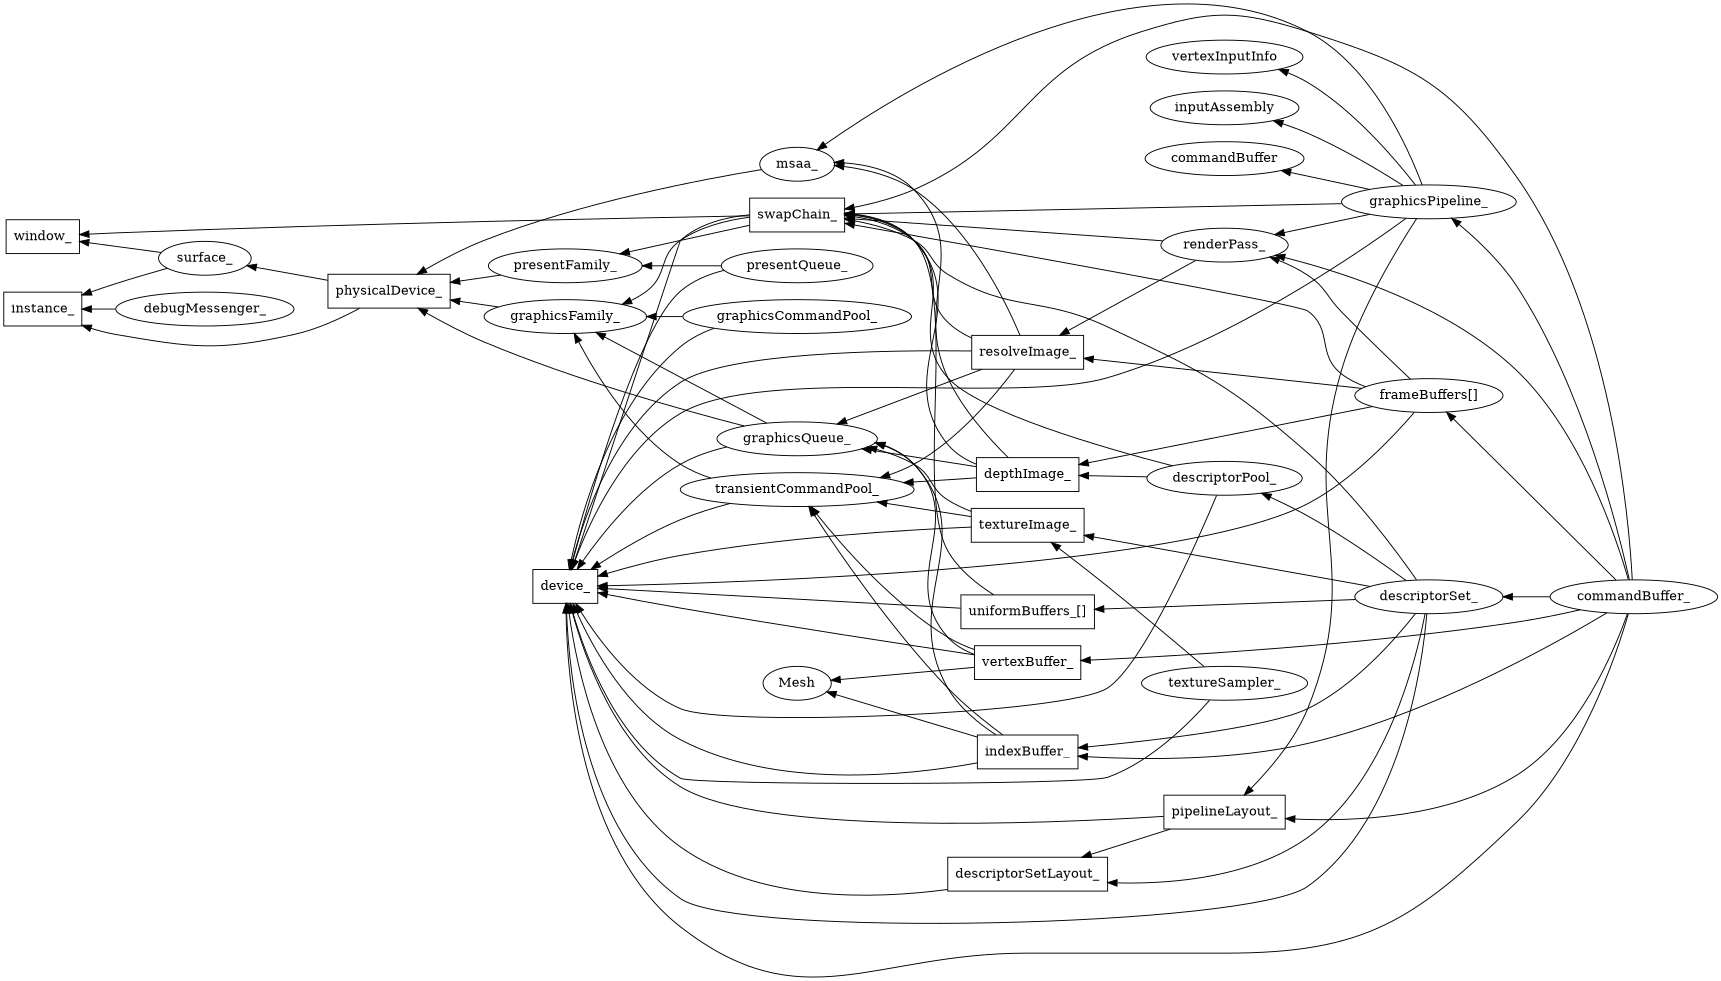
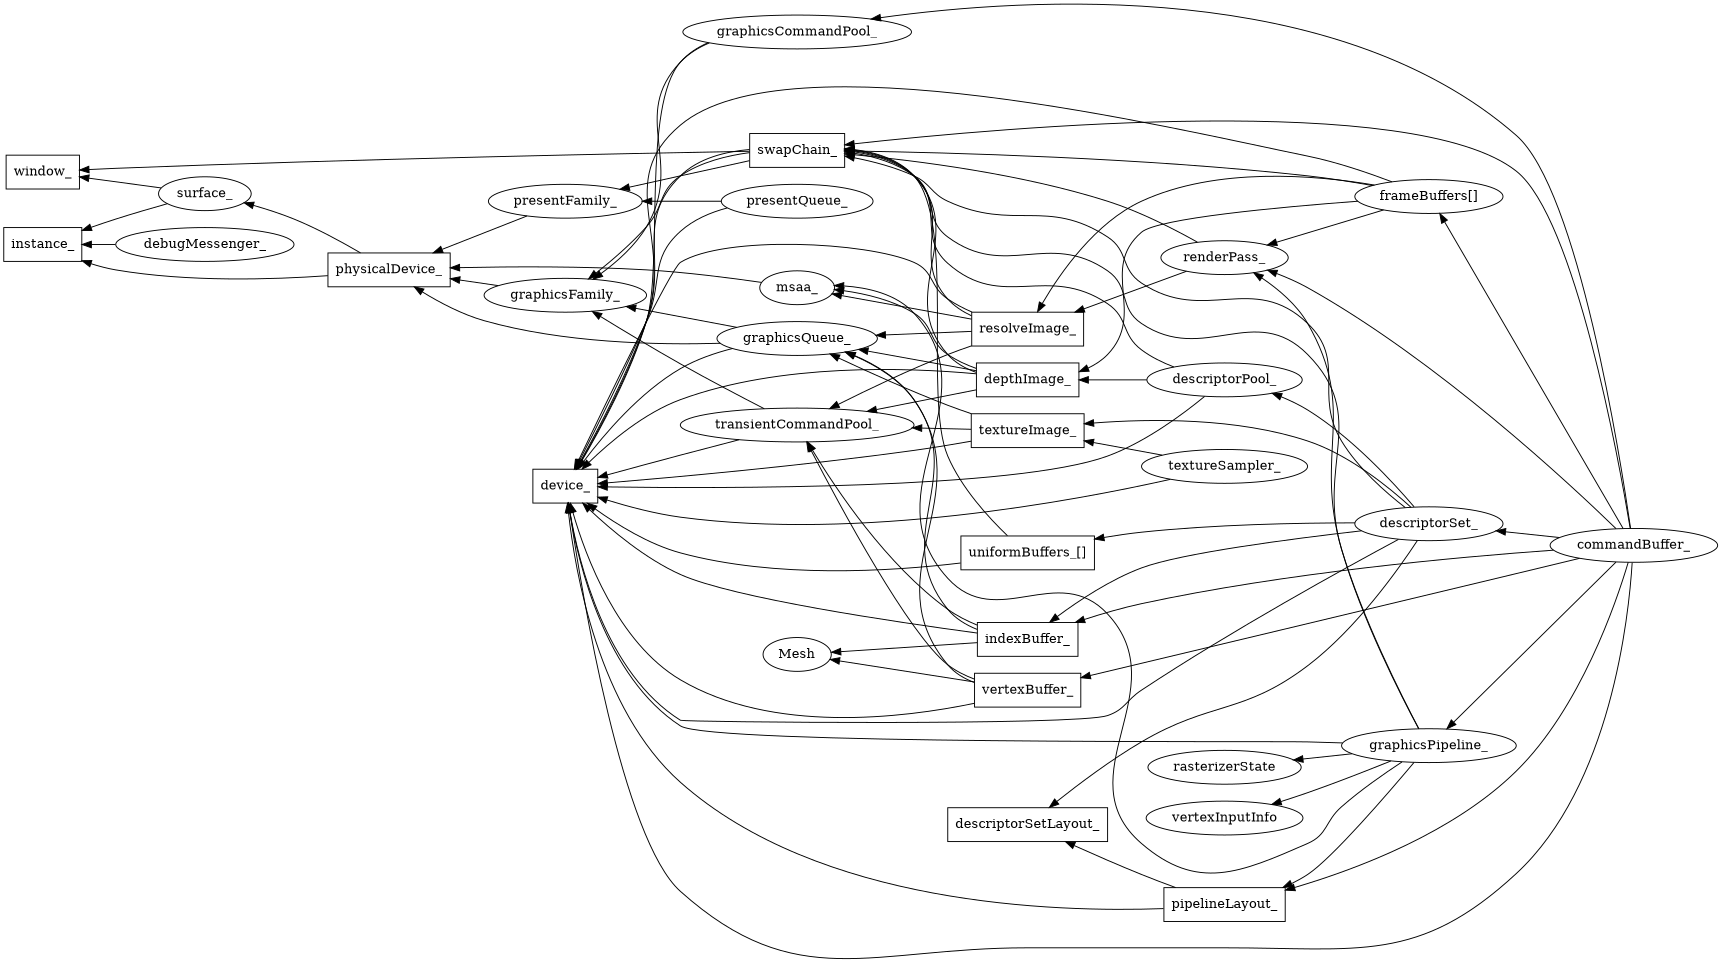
none -> (1410, 69)
(1225, 108) -> none
(1225, 159) -> (1225, 767)
(685, 850) -> (771, 378)
